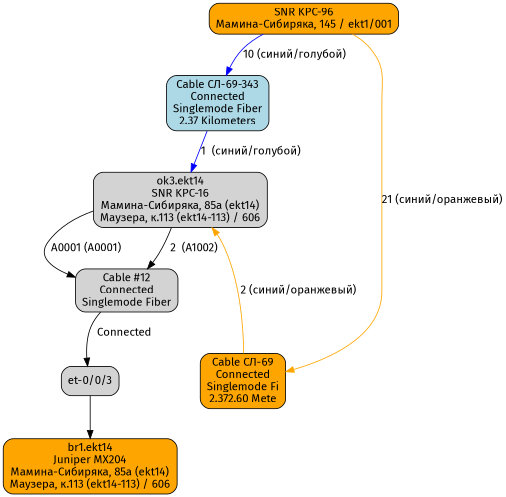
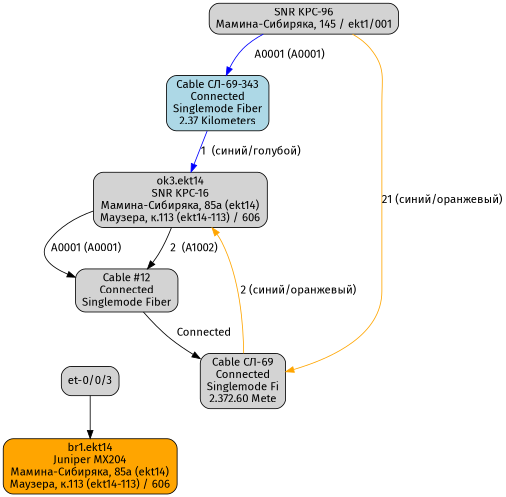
(304, 19) -> (304, 19)
(307, 55) -> (307, 55)
(89, 333) -> (166, 335)
(243, 381) -> (243, 381)
